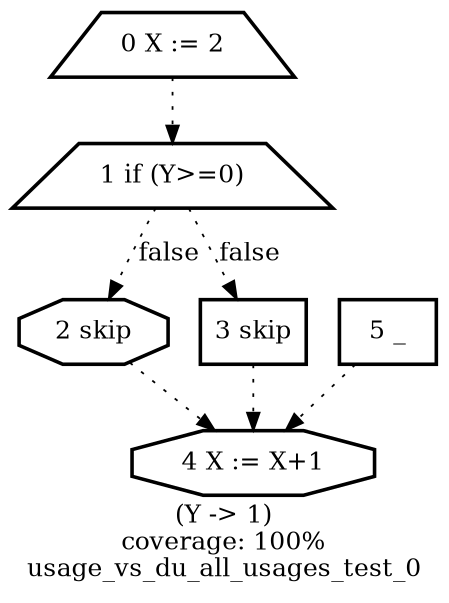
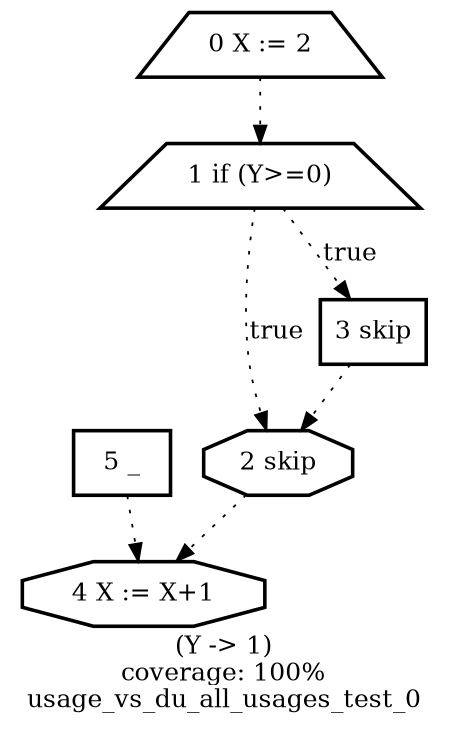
(169, 254) -> (277, 332)
(250, 254) -> (351, 254)
(253, 389) -> (331, 390)
